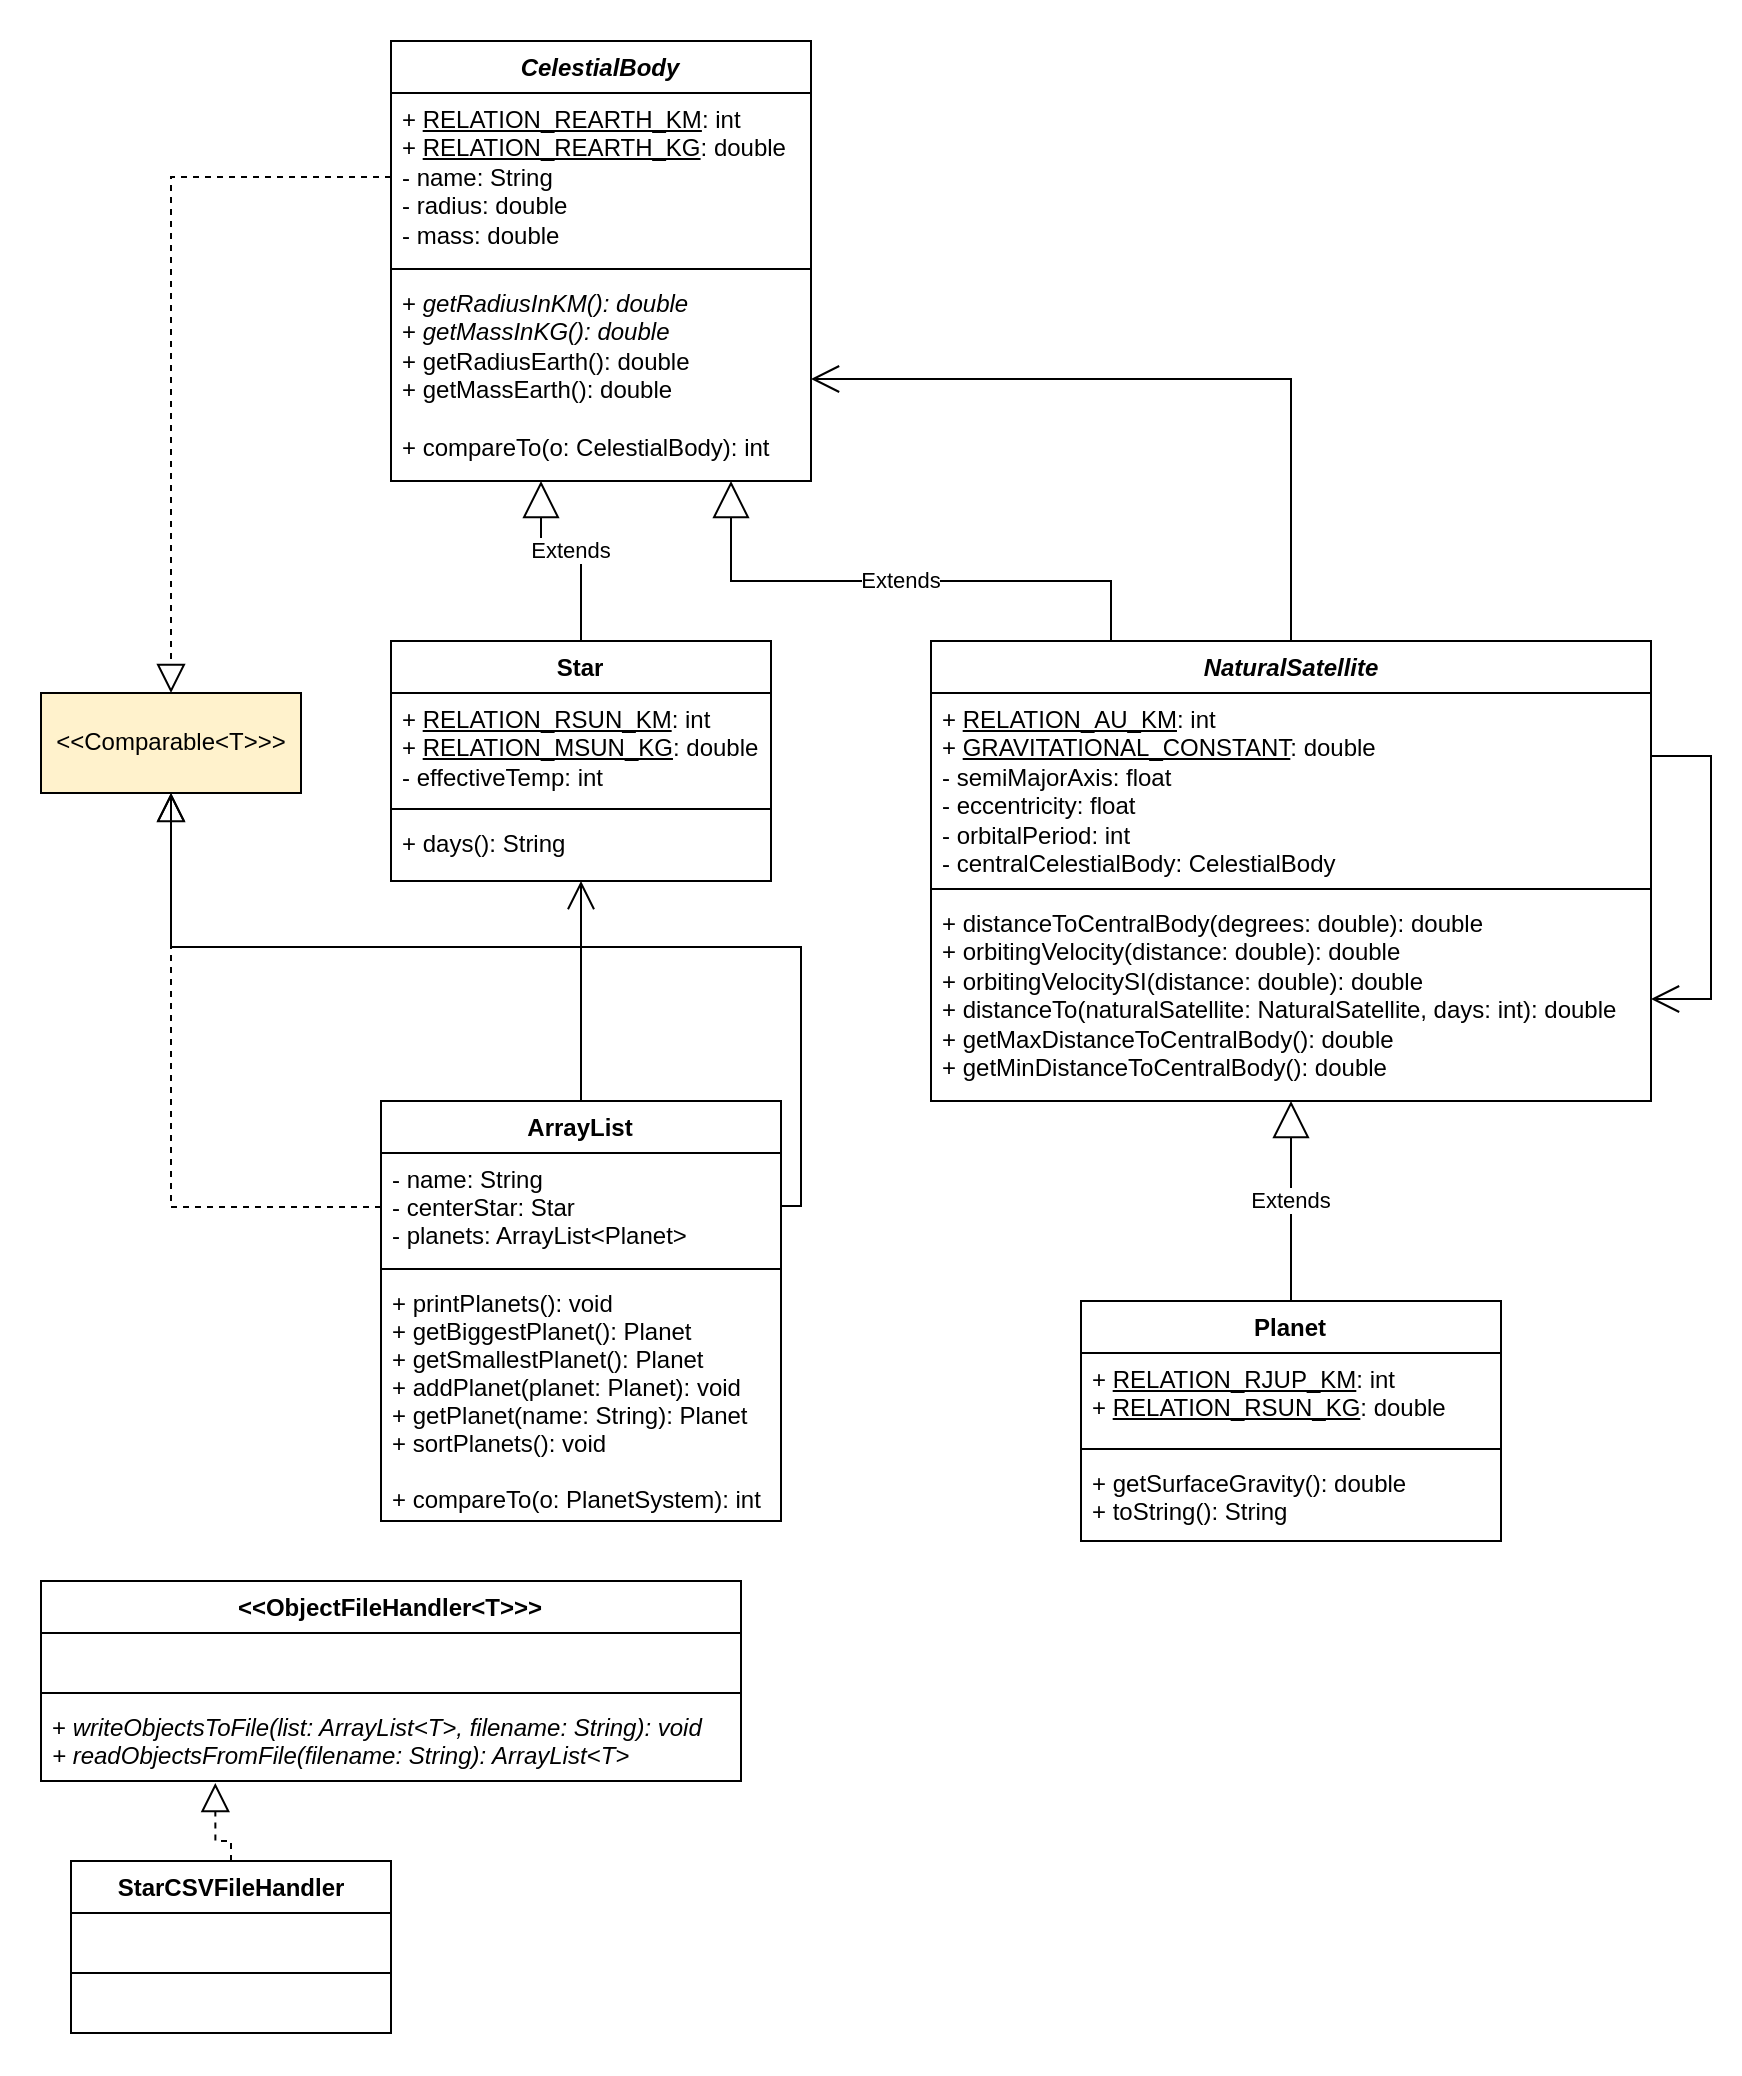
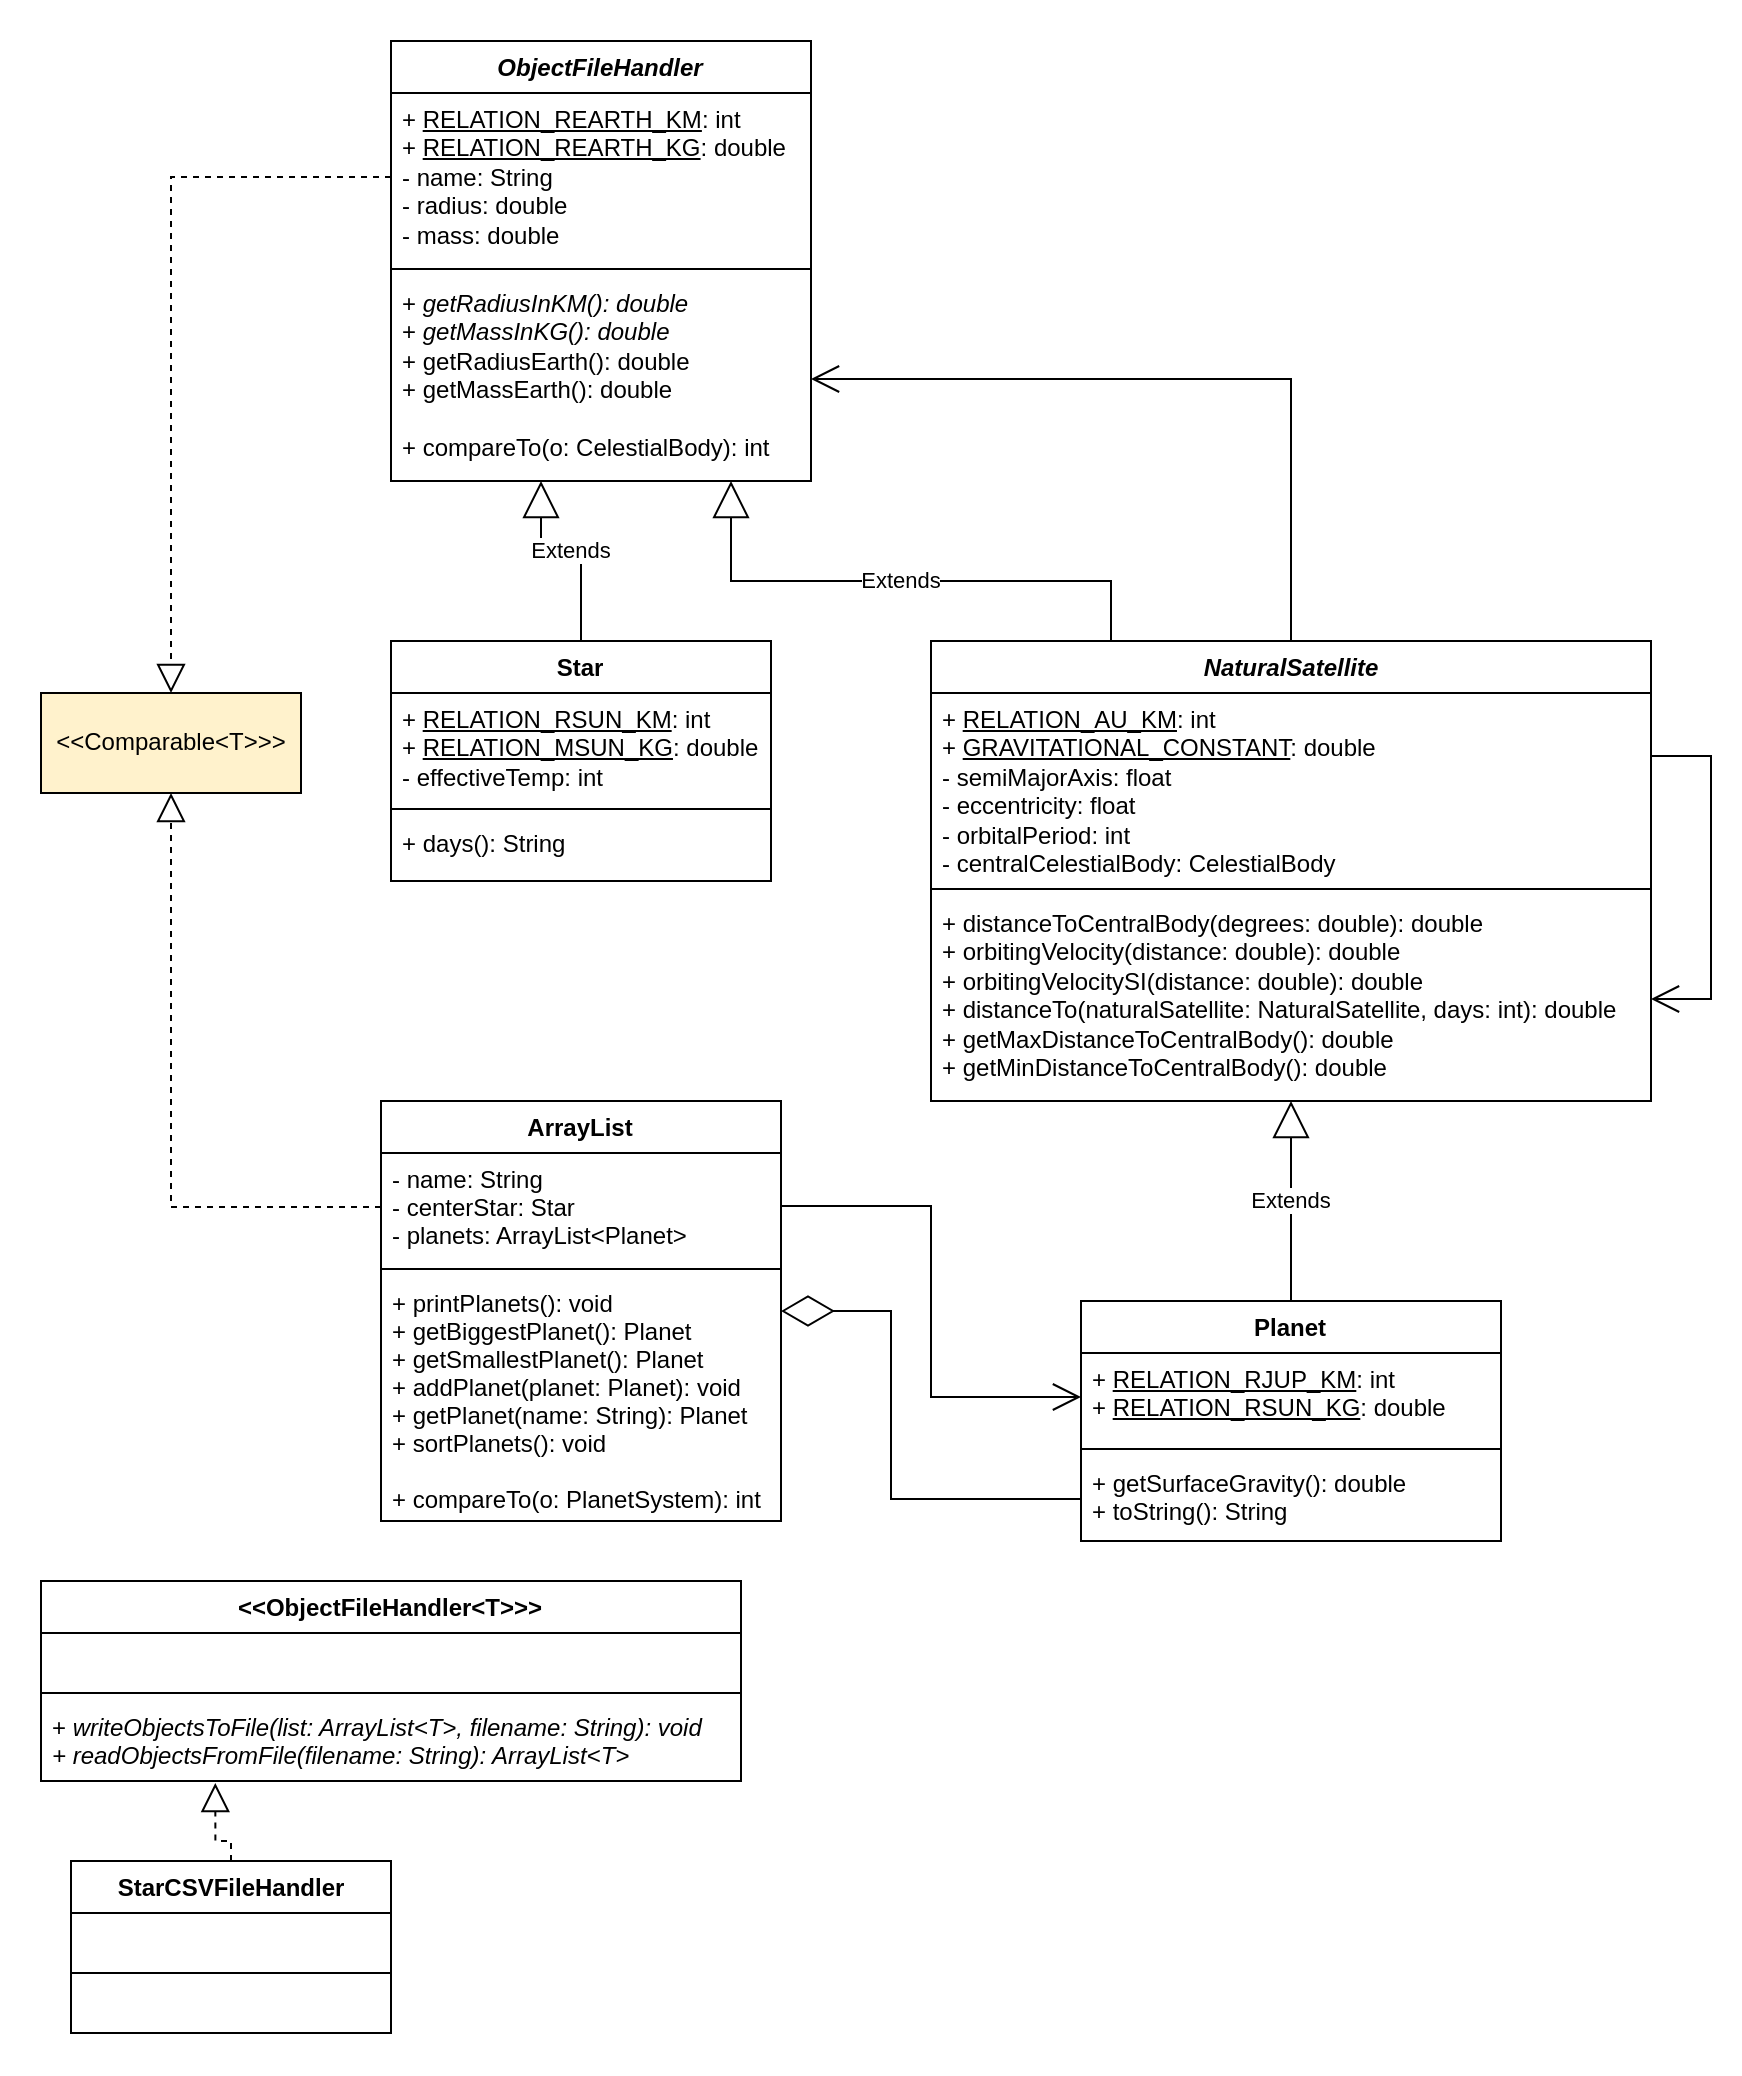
(600, 68) -> (600, 68)
(619, 947) -> (931, 1307)
(581, 994) -> none
none -> (891, 1470)
